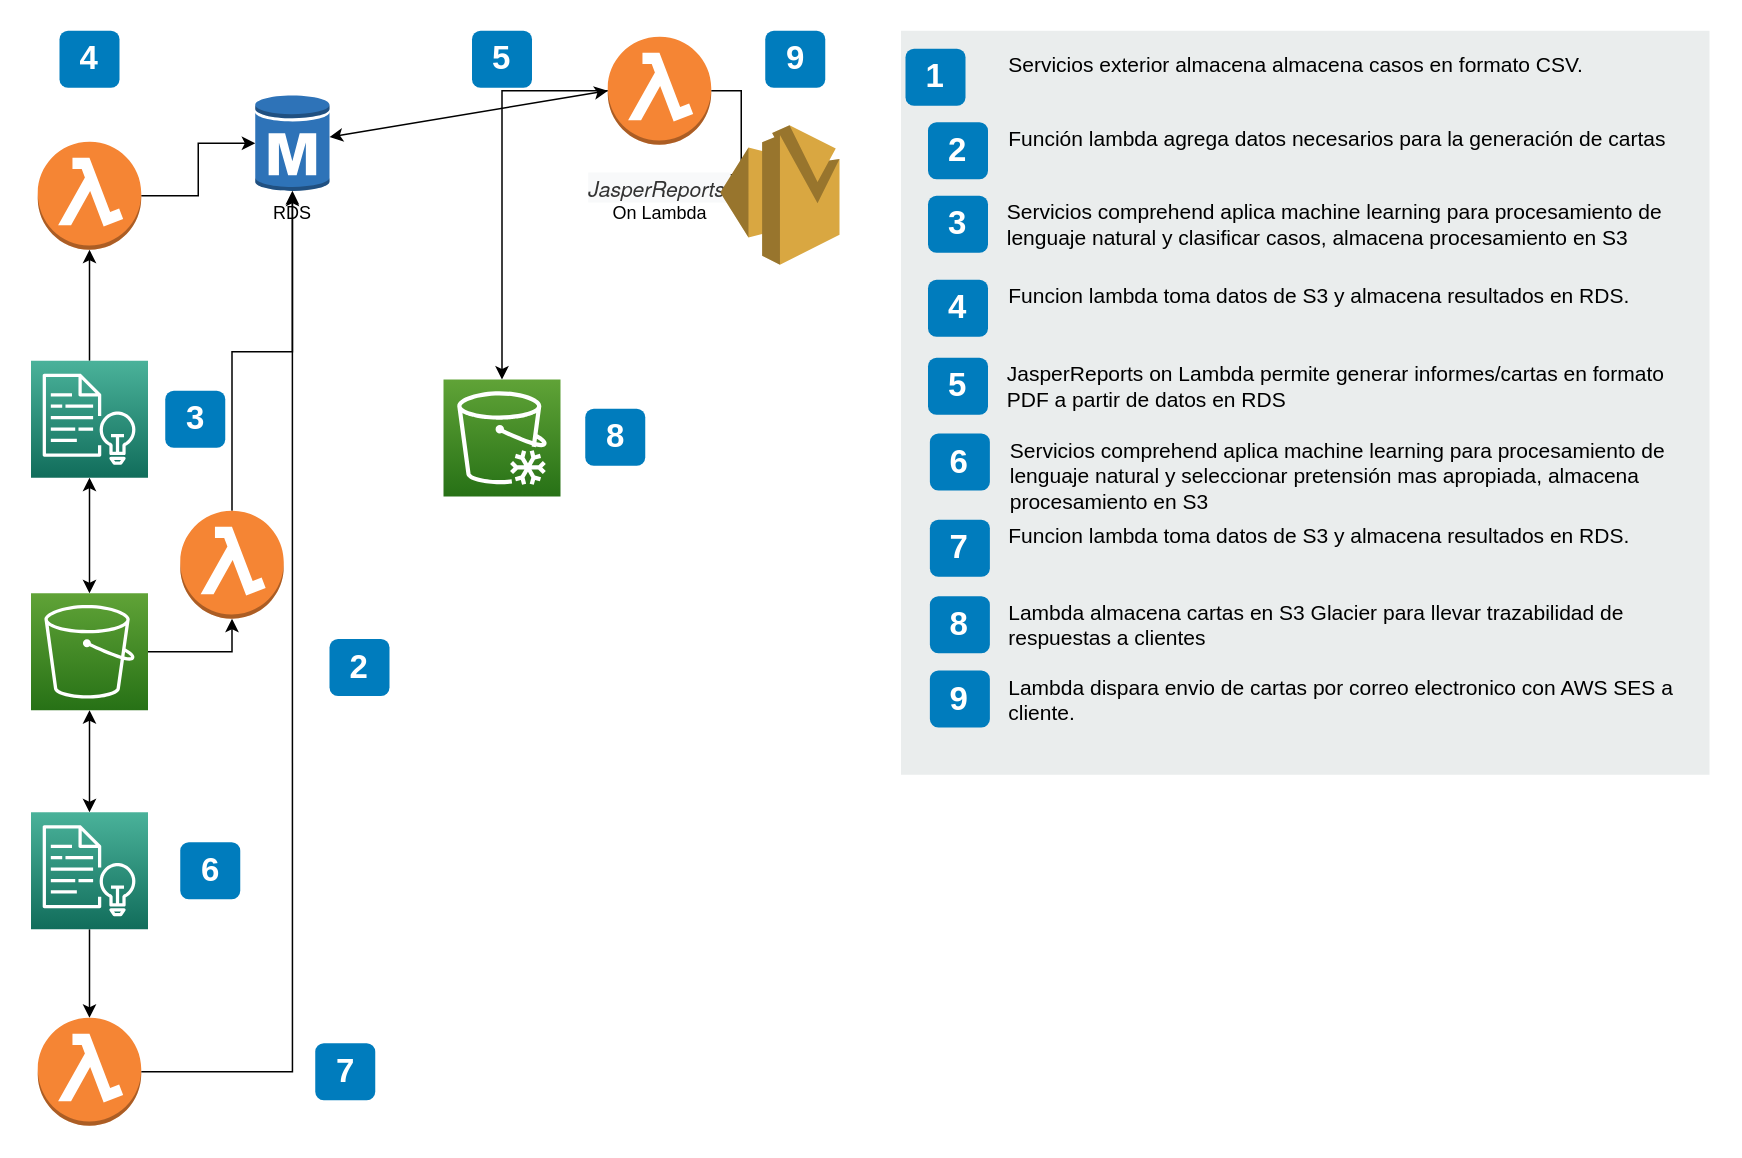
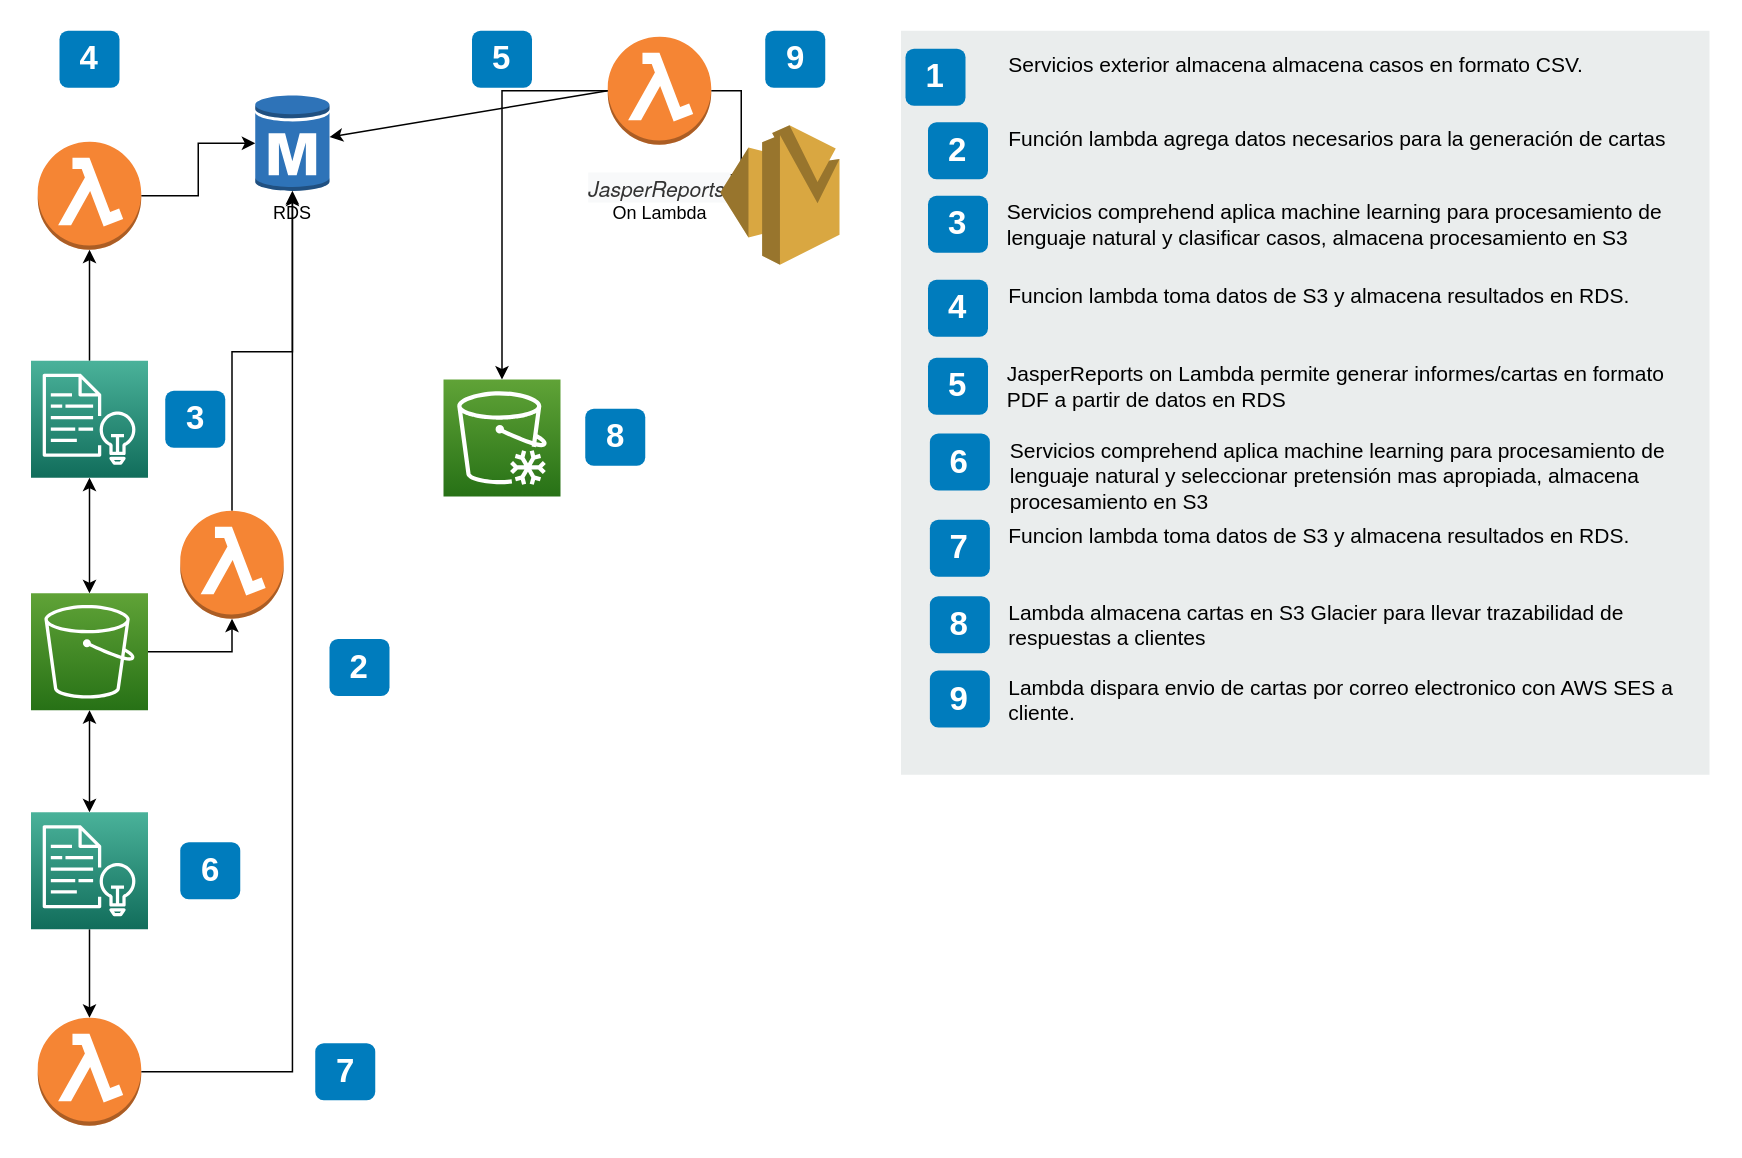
(596, 93) -> (599, 92)
